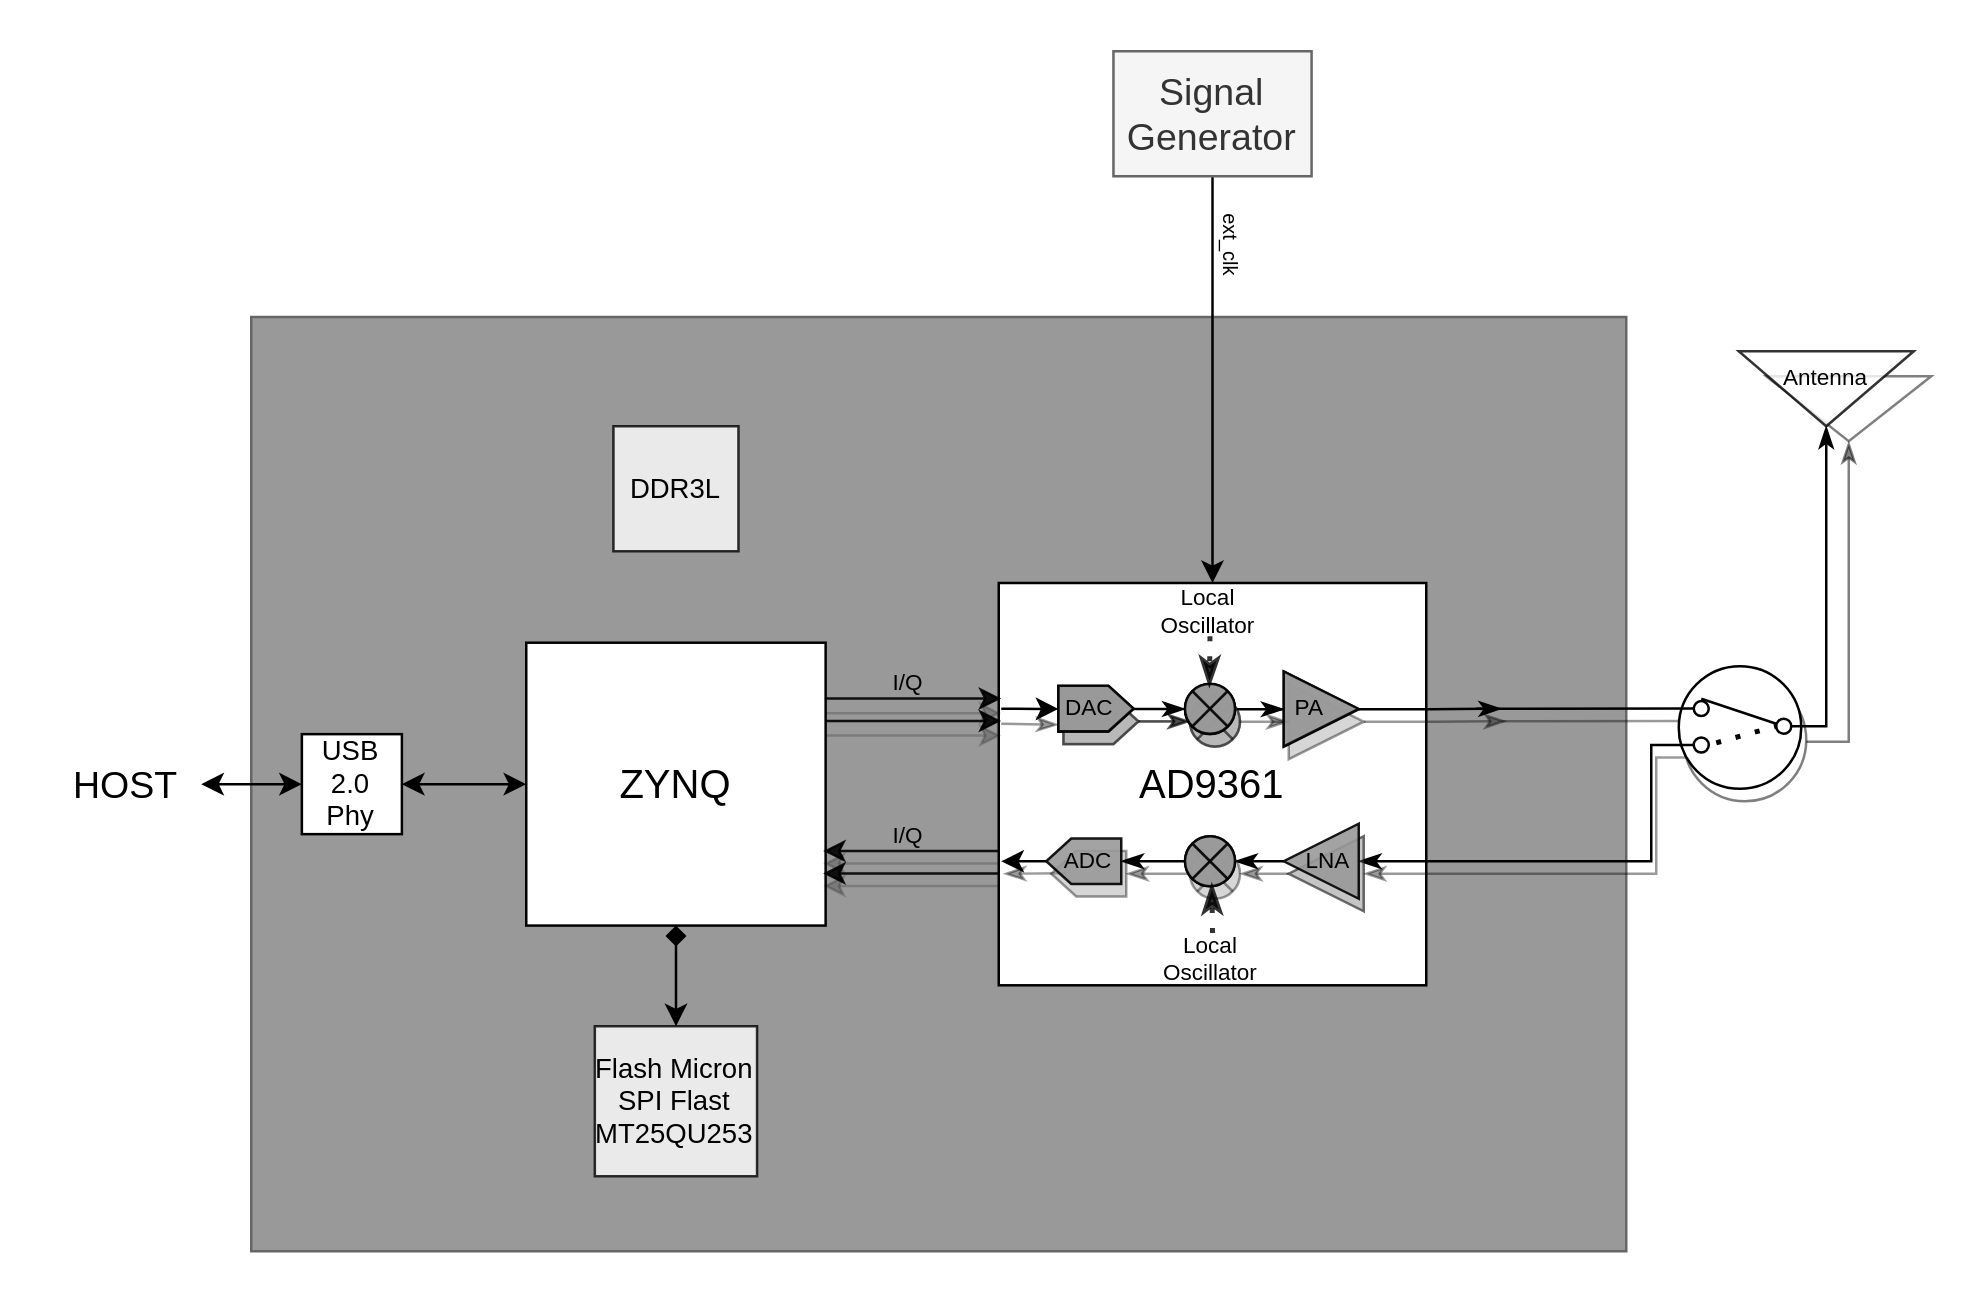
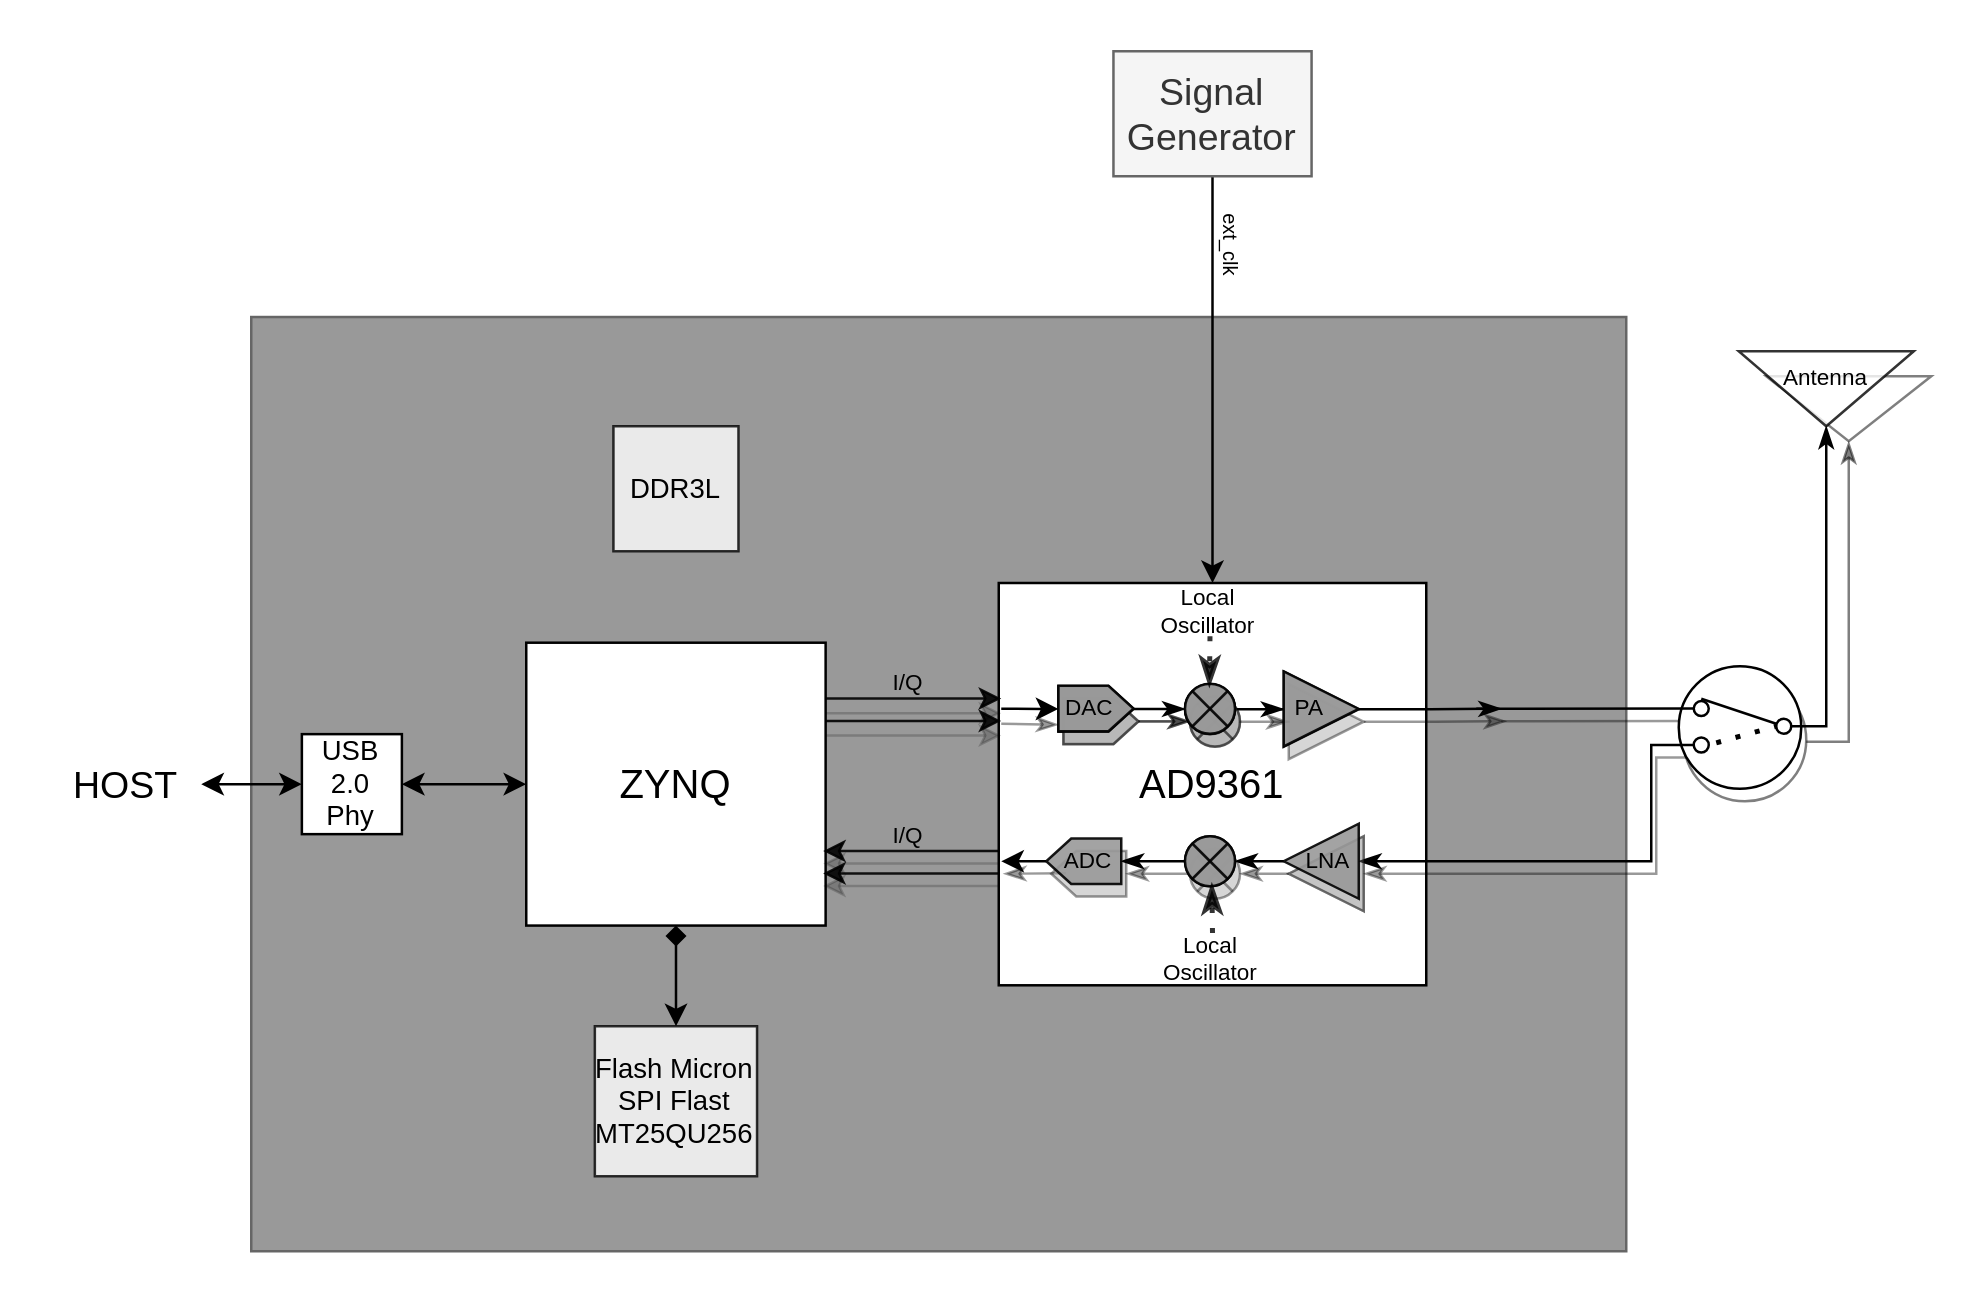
(675, 1101) -> (675, 1101)
